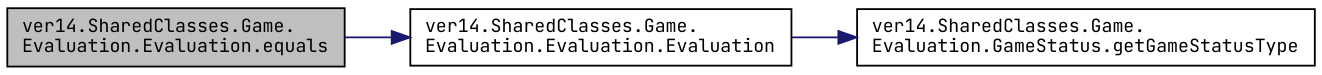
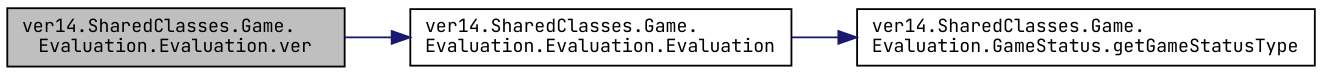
(176, 37) -> (176, 37)
